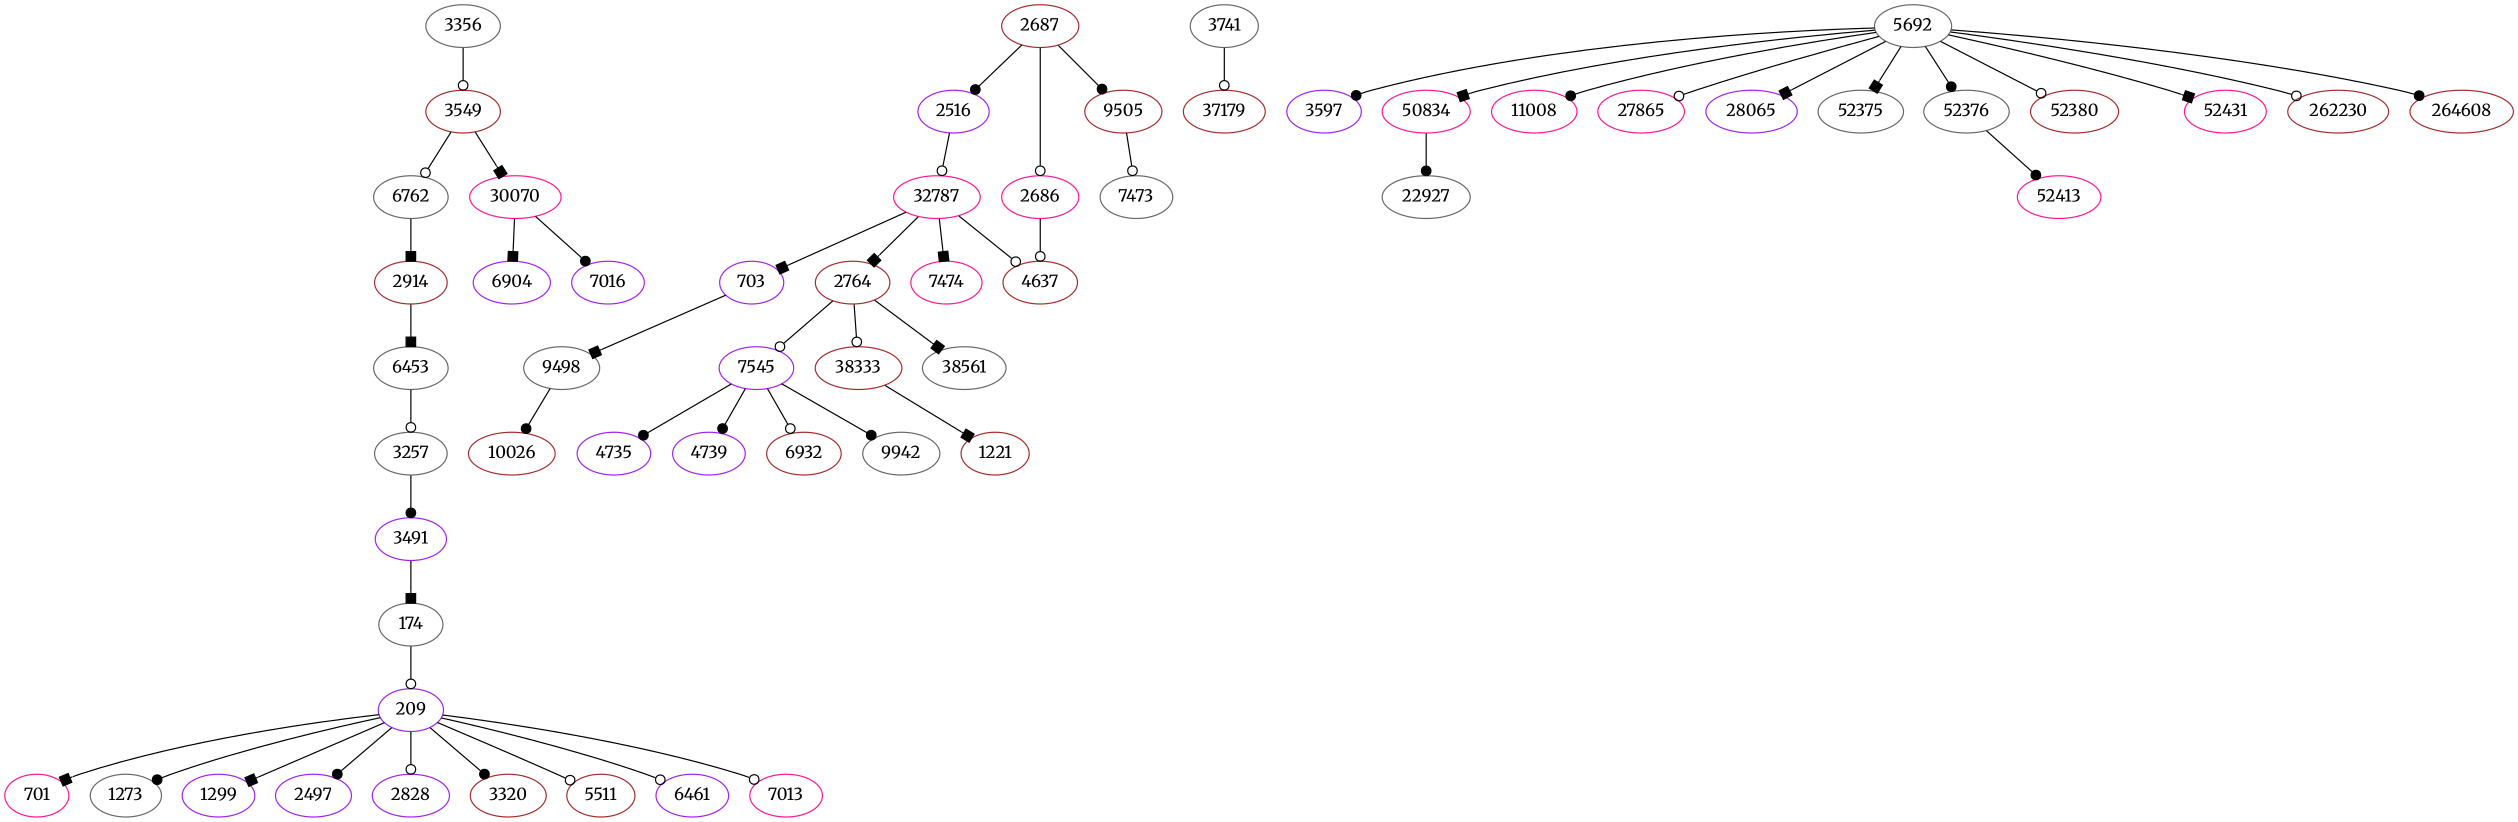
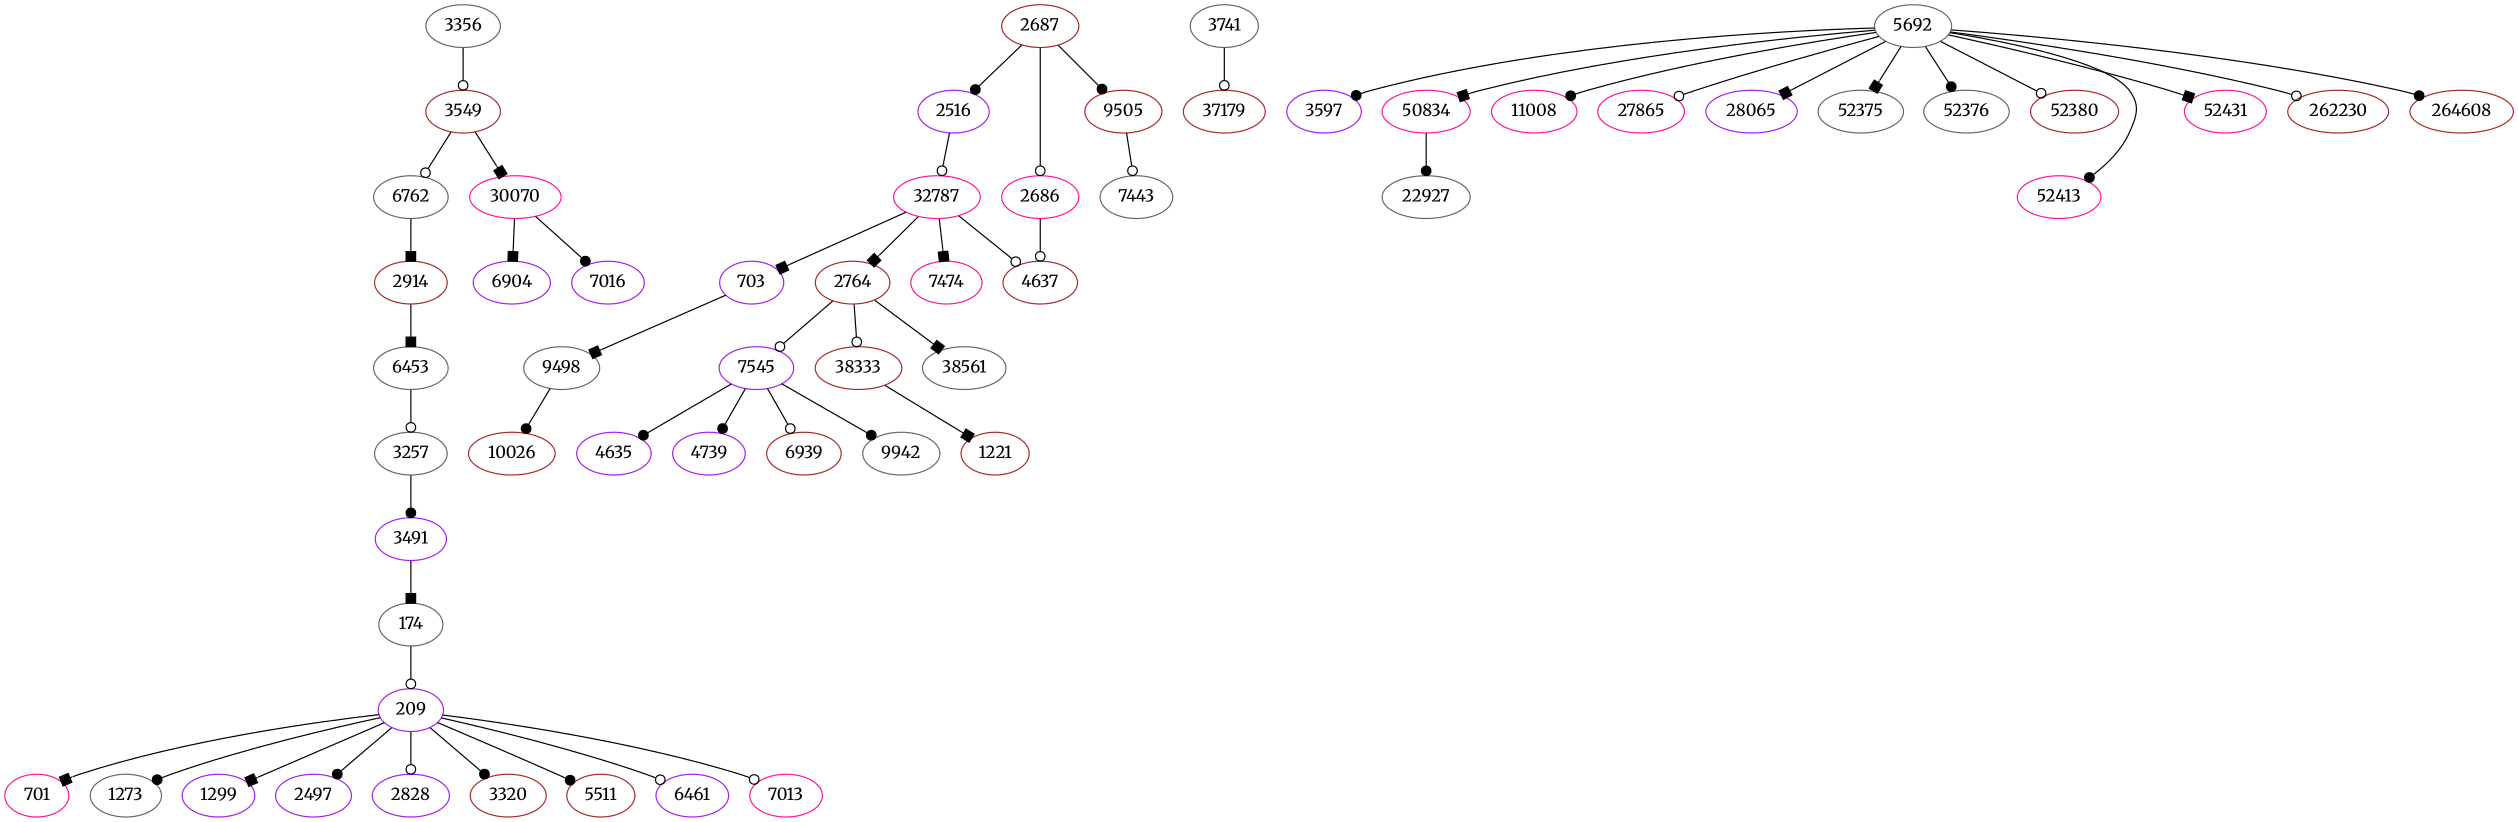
(2009, 151) -> (2128, 90)
(1136, 197) -> (1136, 197)
(614, 454) -> (614, 454)
(804, 454) -> (804, 454)
(502, 750) -> (502, 750)
